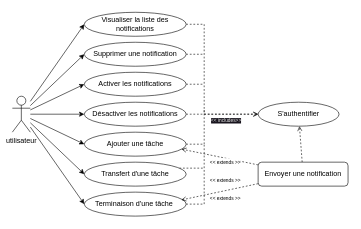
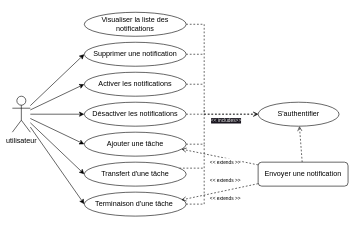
(56, 64) -> none
